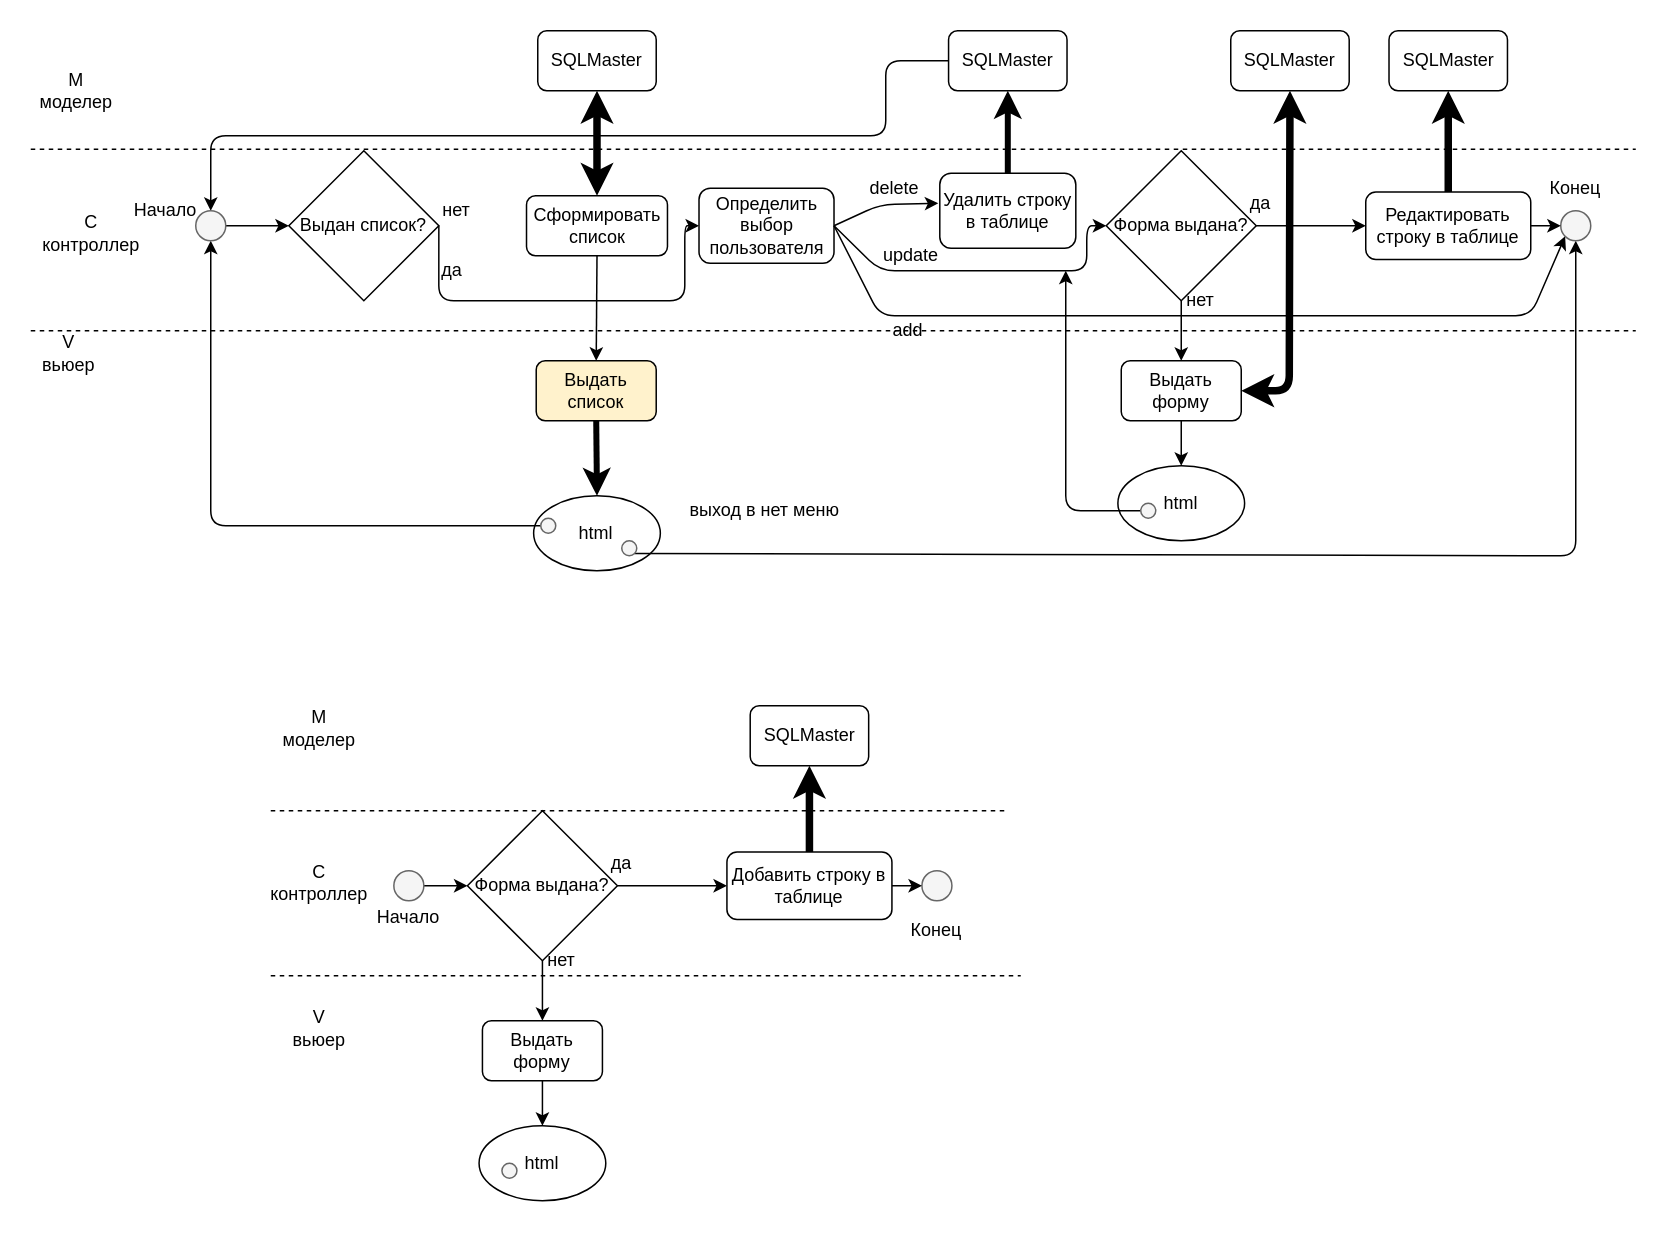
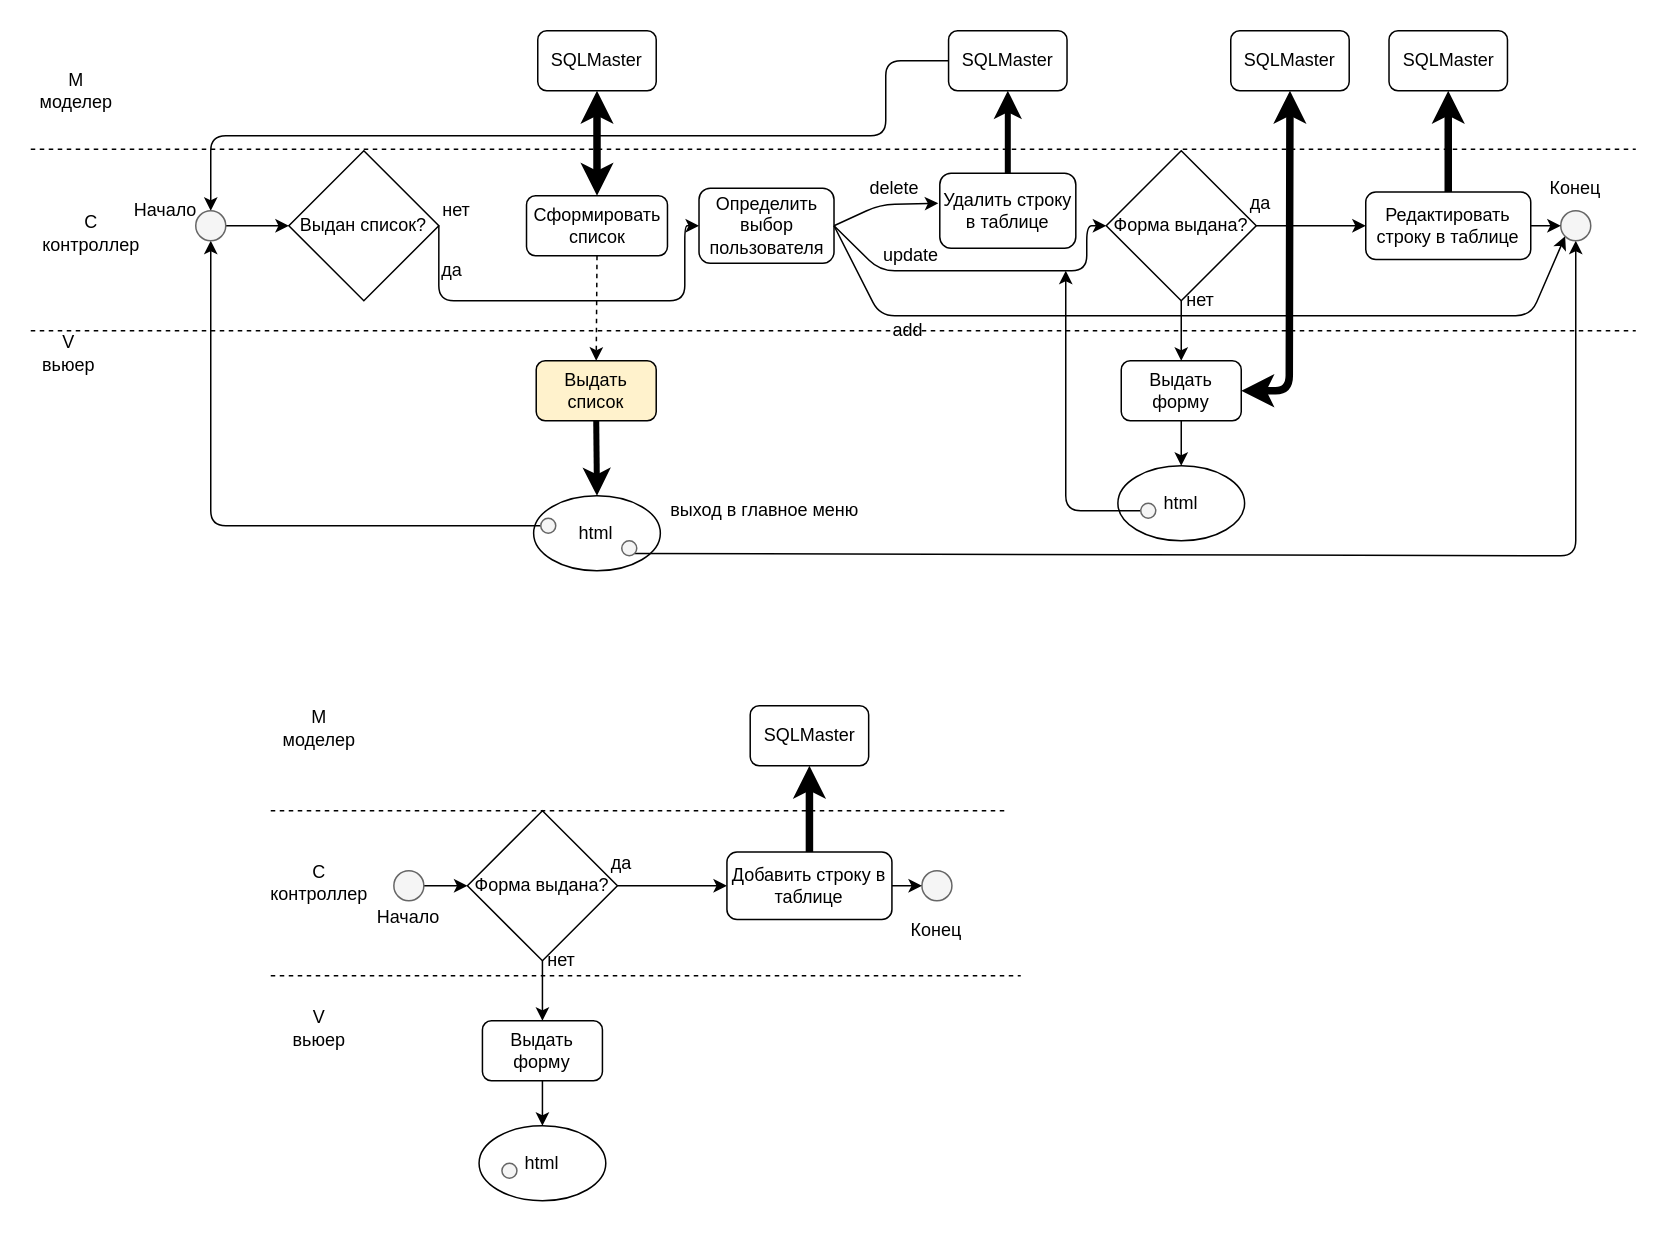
(597, 303) -> (597, 303)
(765, 511) -> (765, 511)
